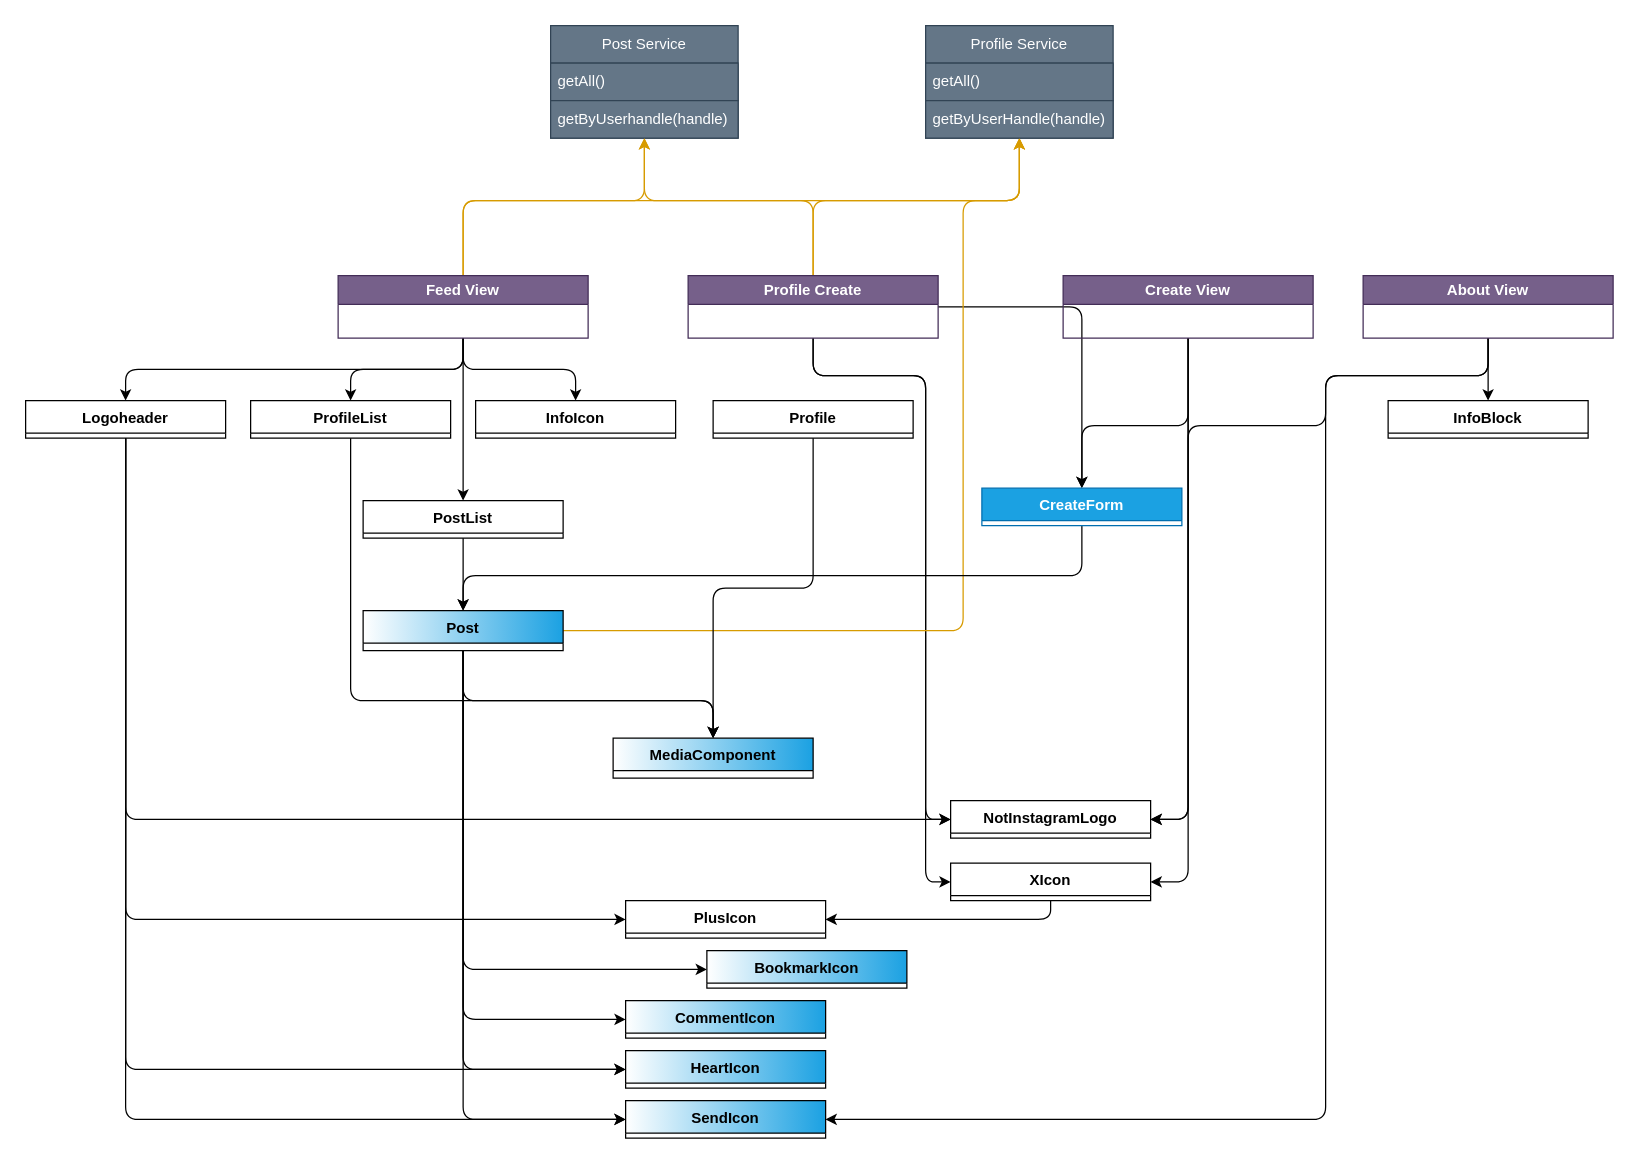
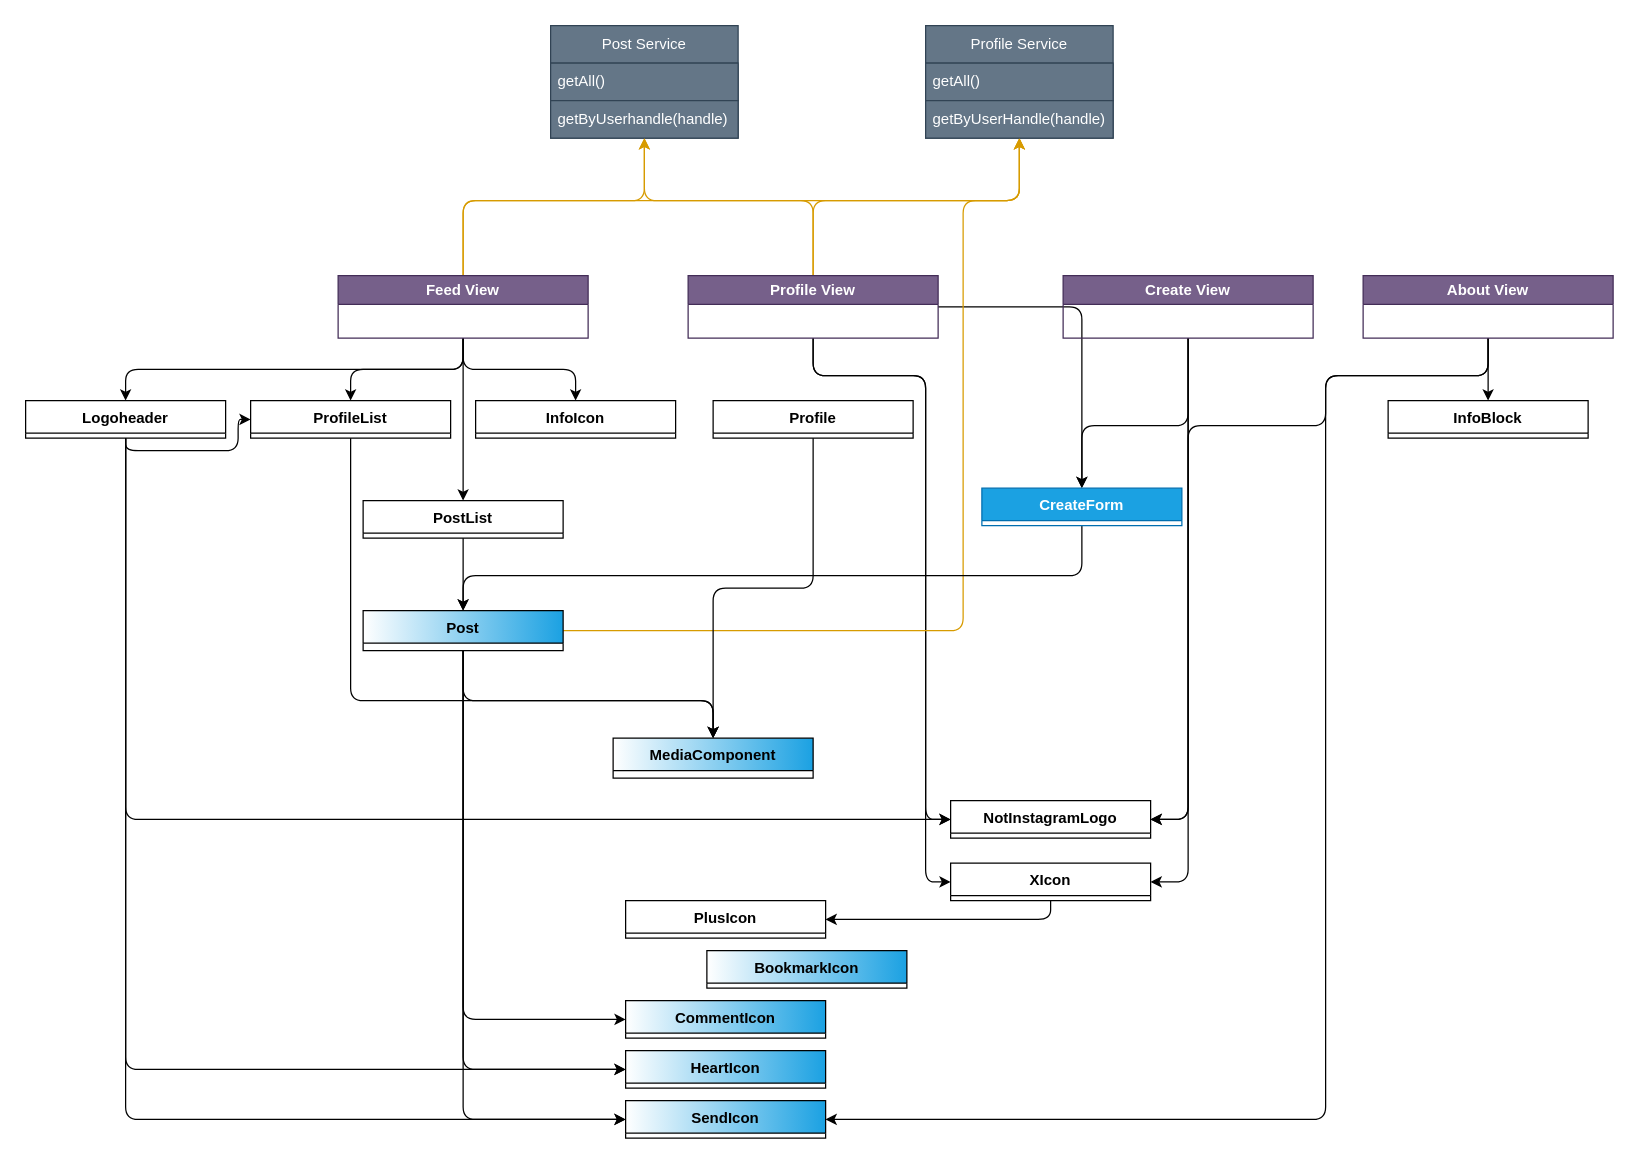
(813, 291) -> (813, 291)
(373, 919) -> (195, 451)
(584, 969) -> none
